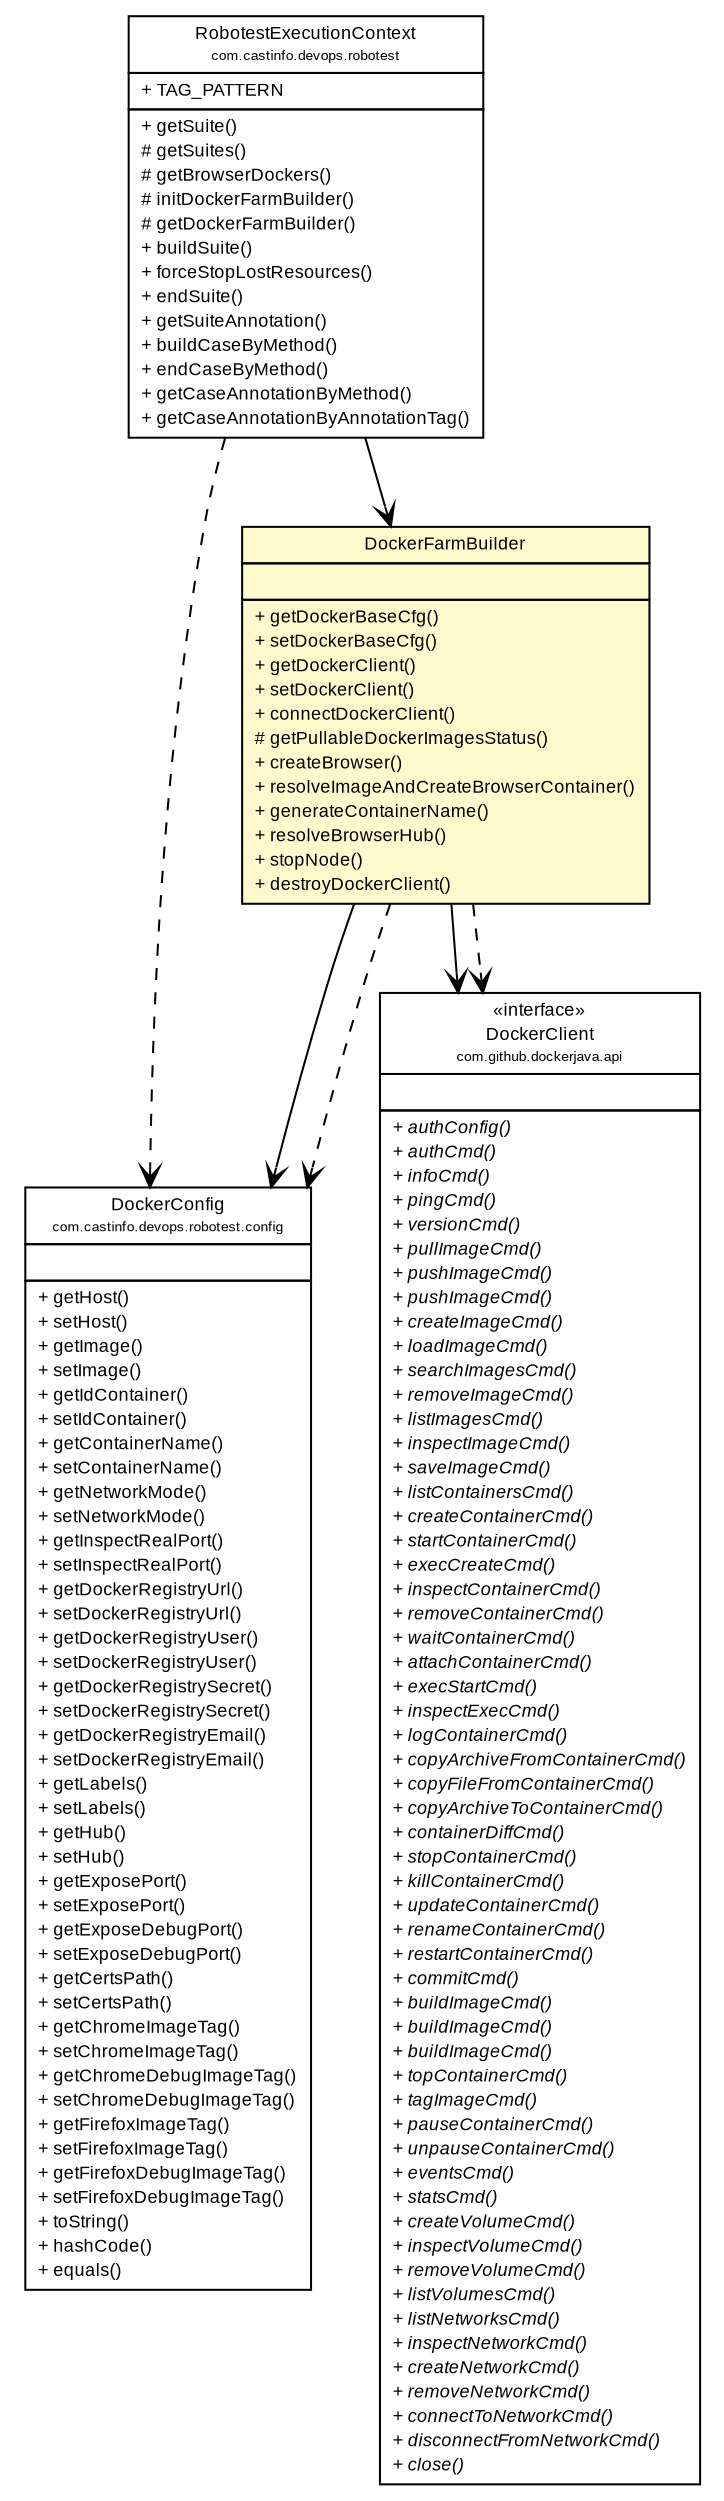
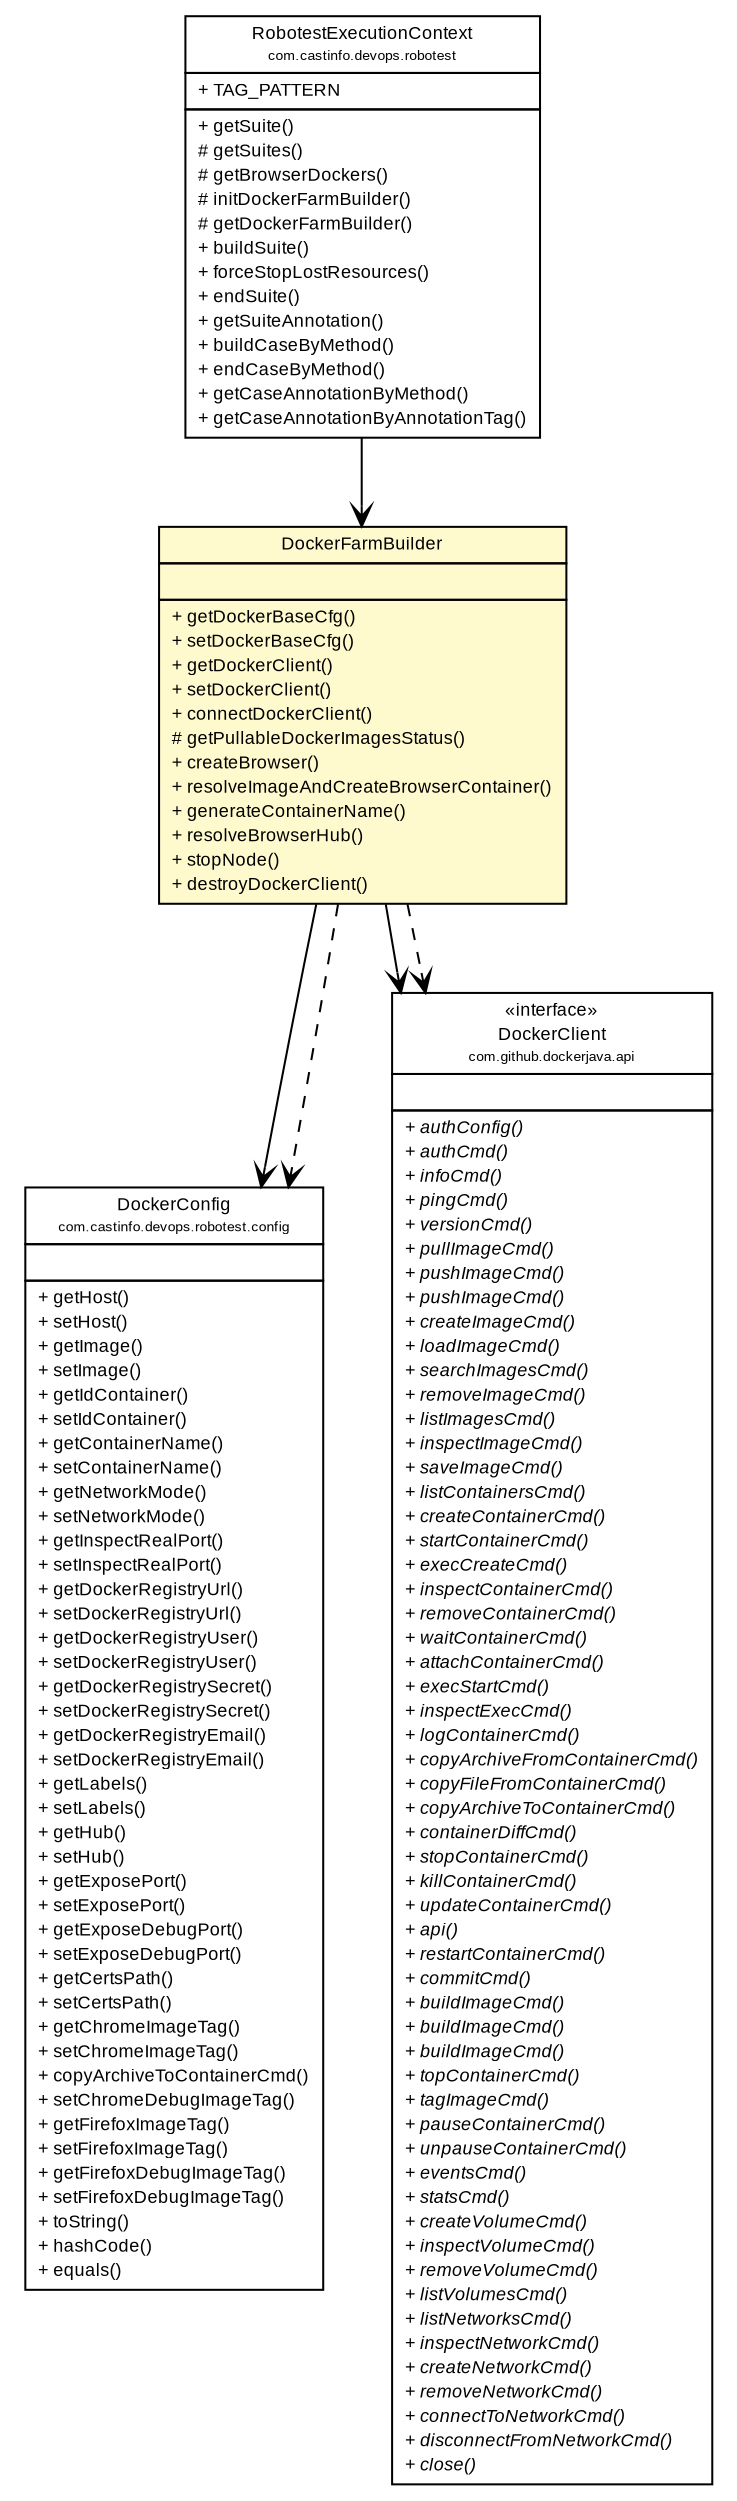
(169, 800) -> none
(500, 1930) -> (432, 1930)
(168, 2076) -> (174, 2076)
